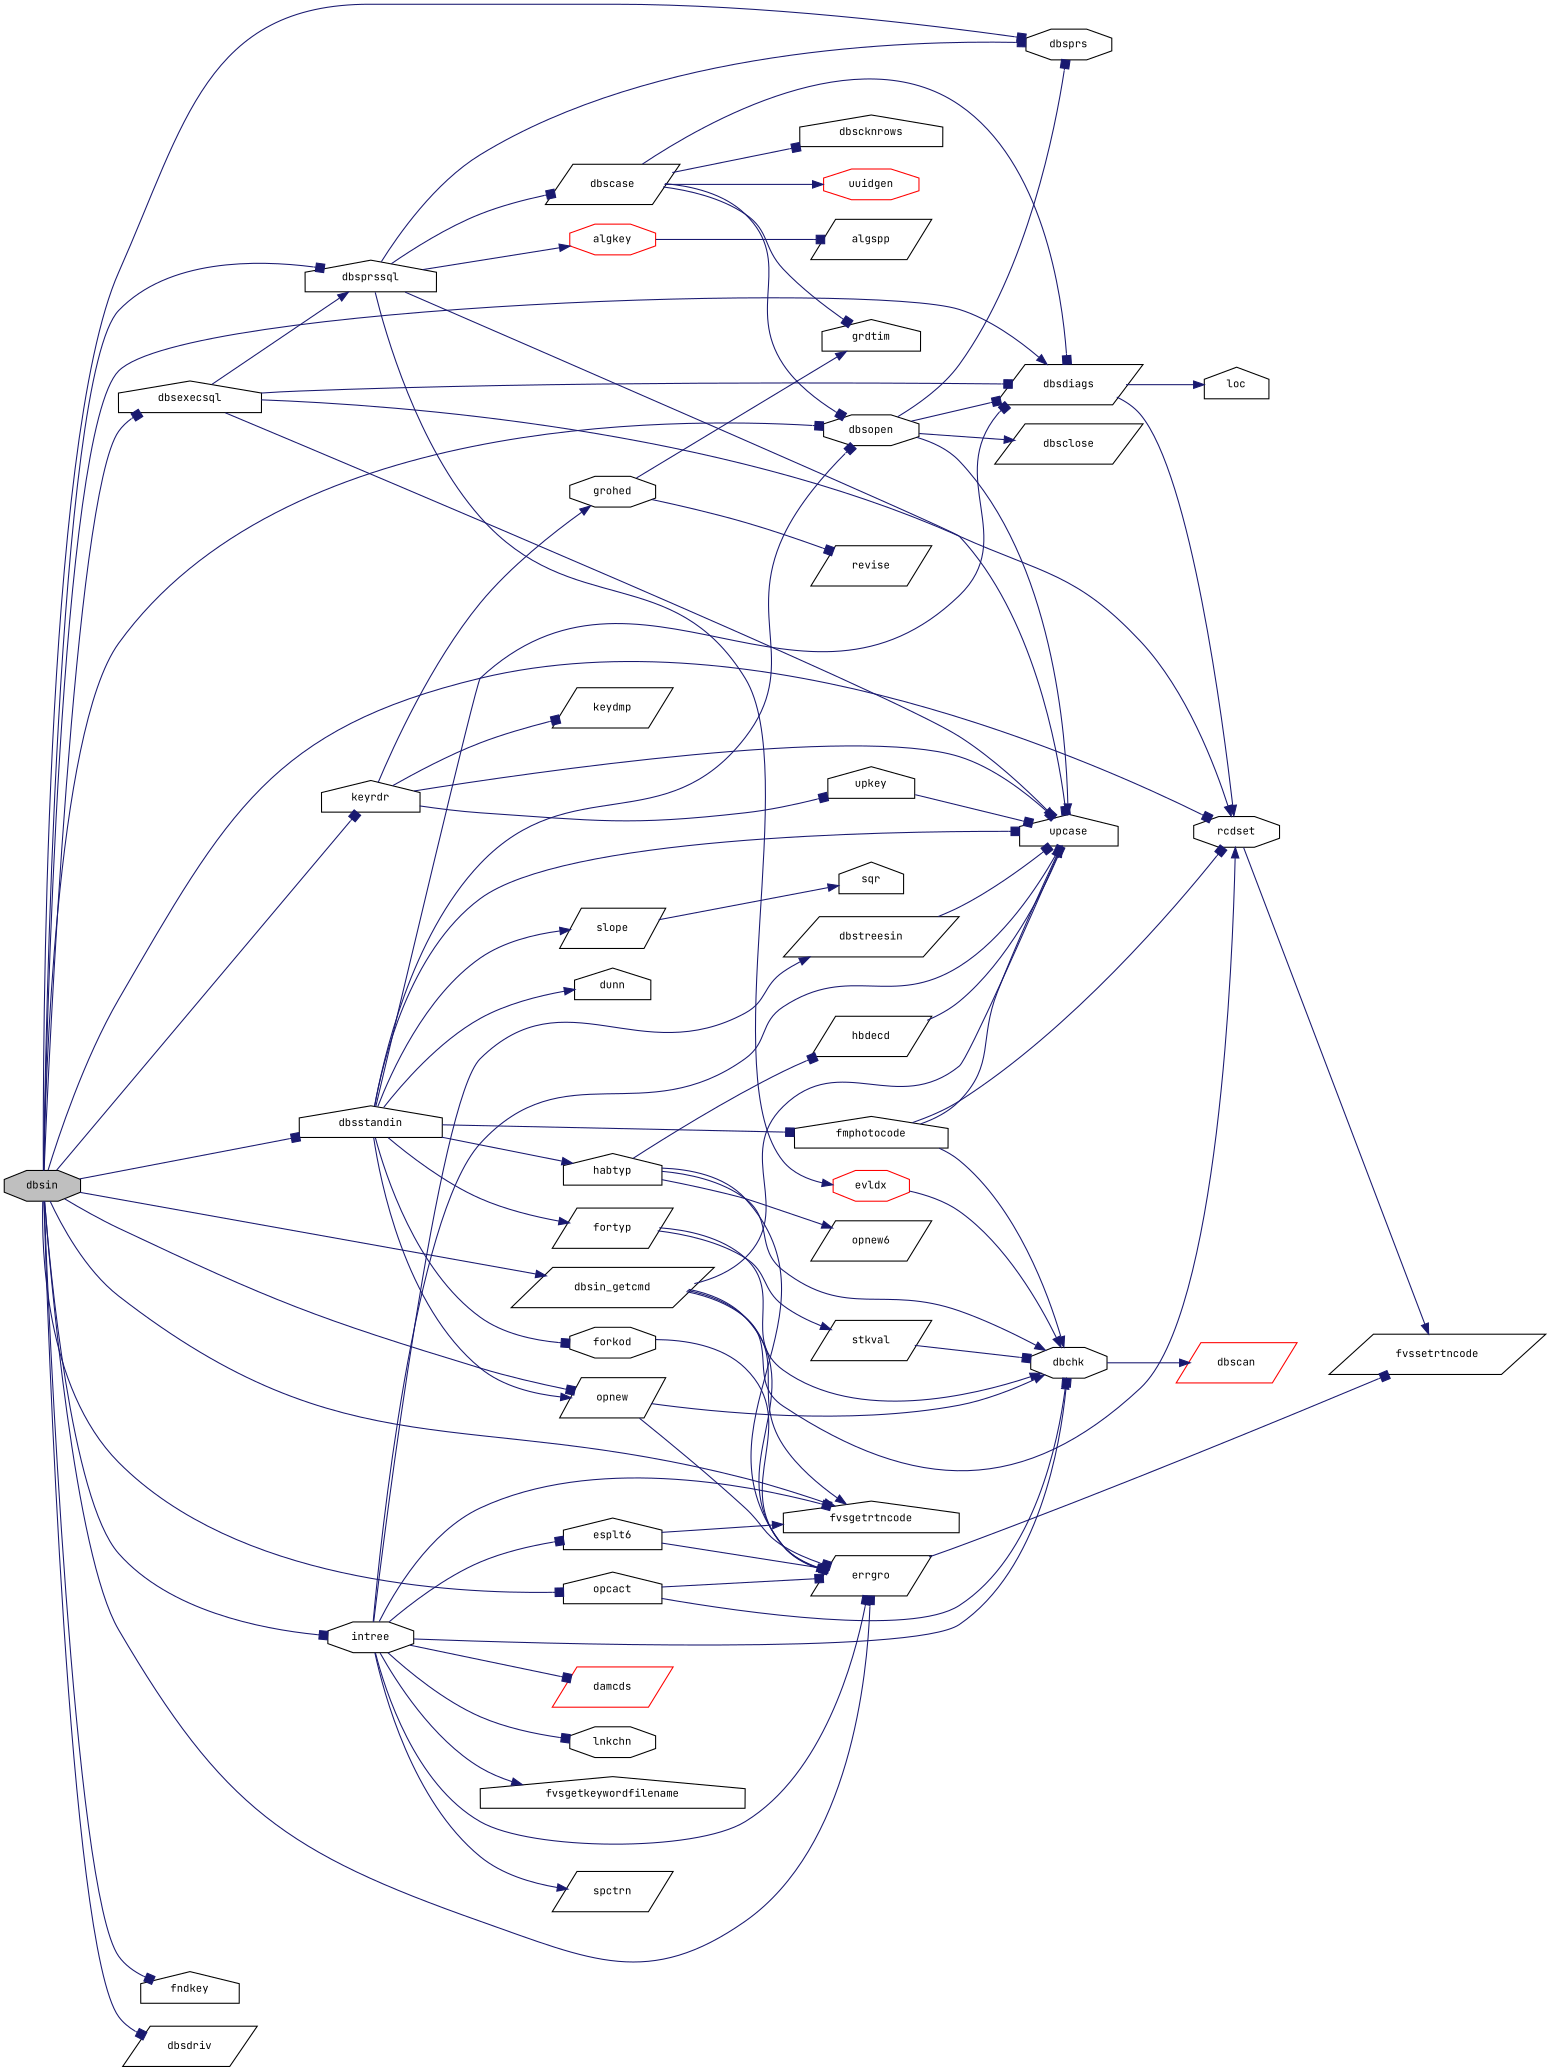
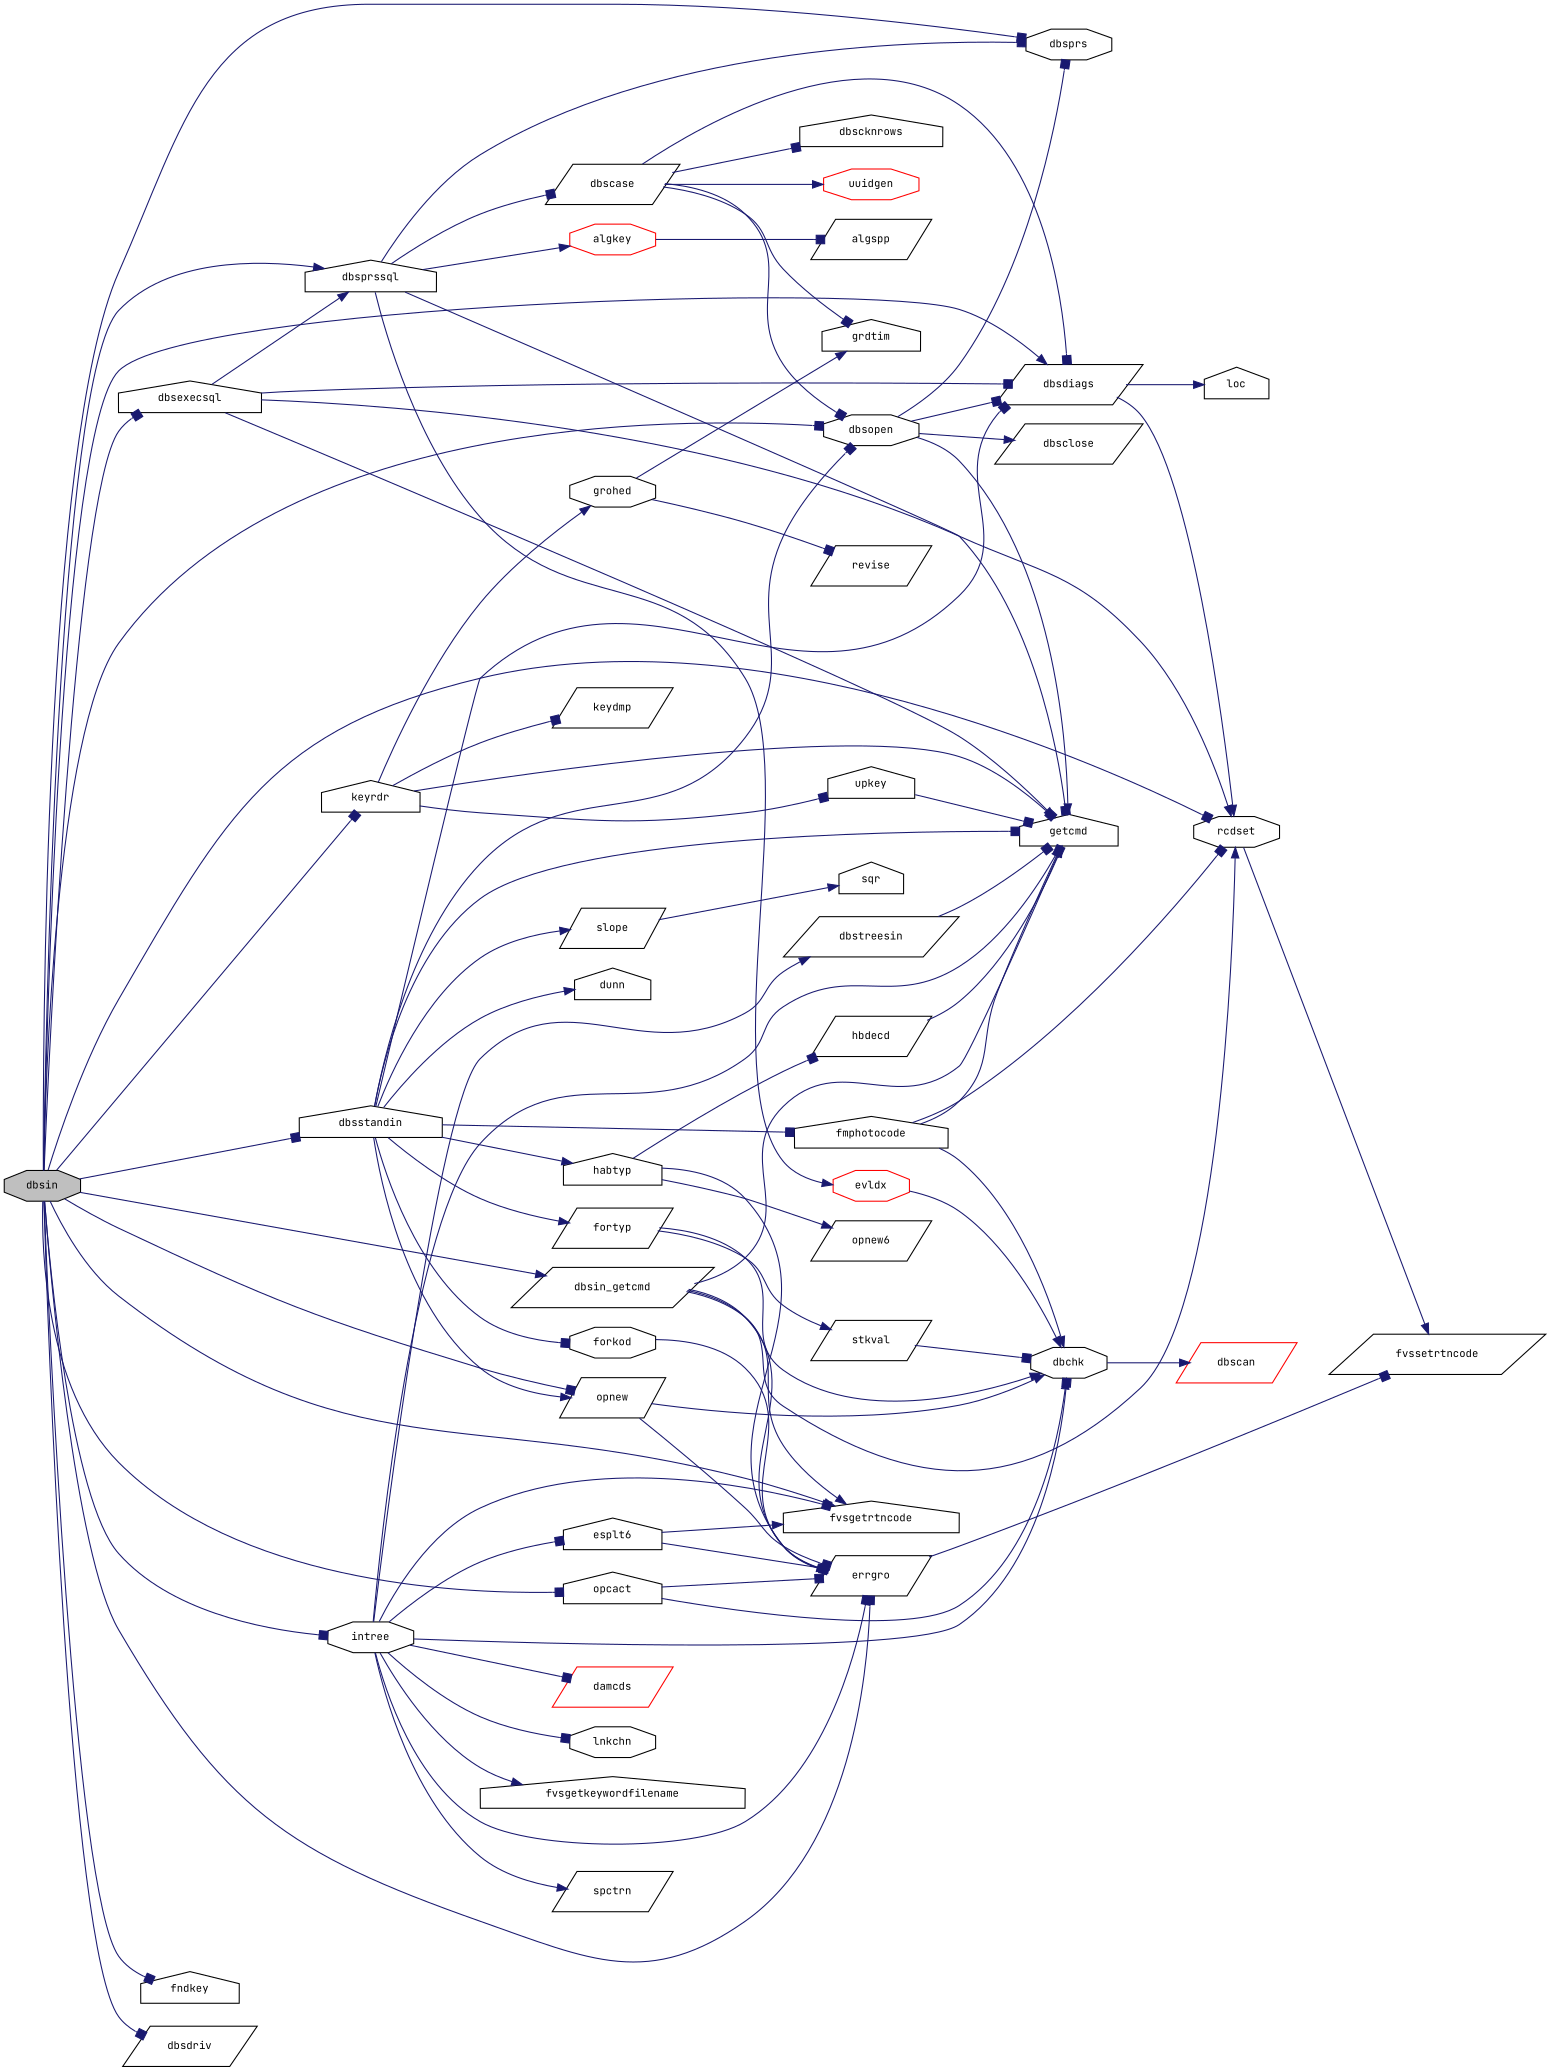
(65, 634) -> (65, 634)
(1069, 832) -> (1069, 832)
(825, 1293) -> none
